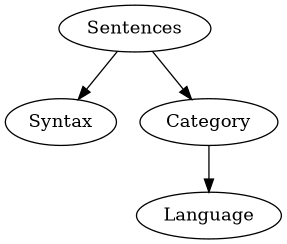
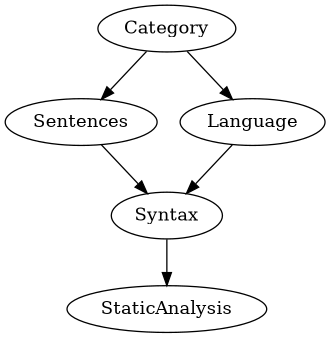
(168, 70) -> (128, 71)
none -> (214, 164)
none -> (167, 309)
